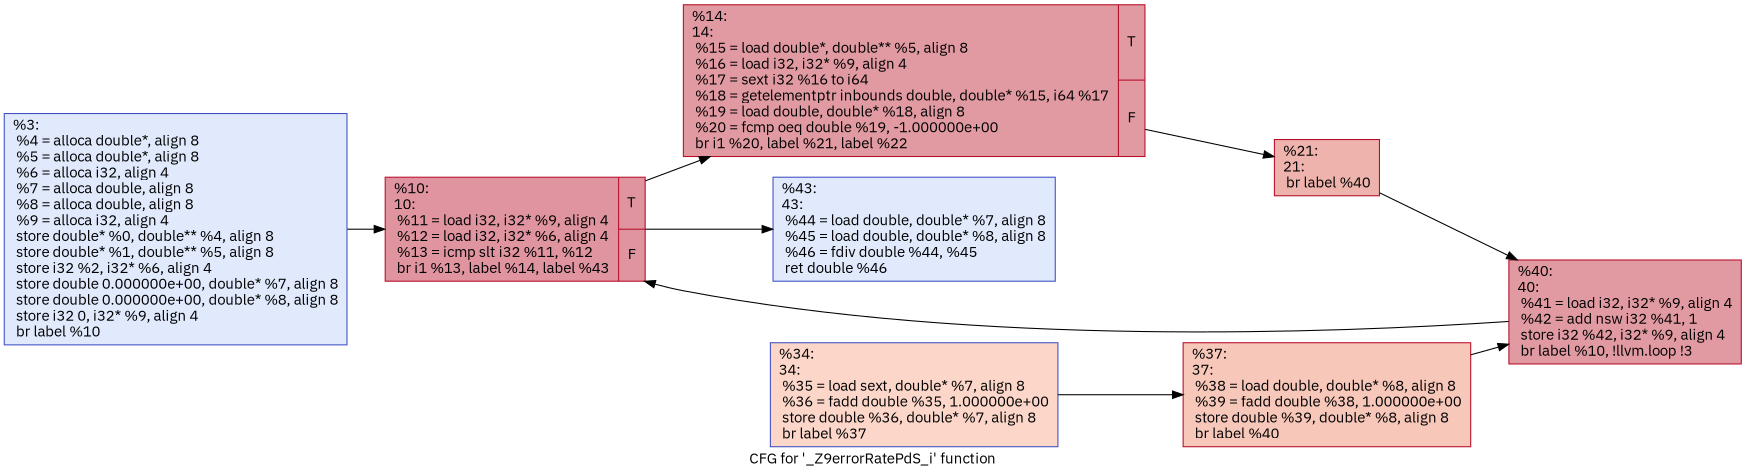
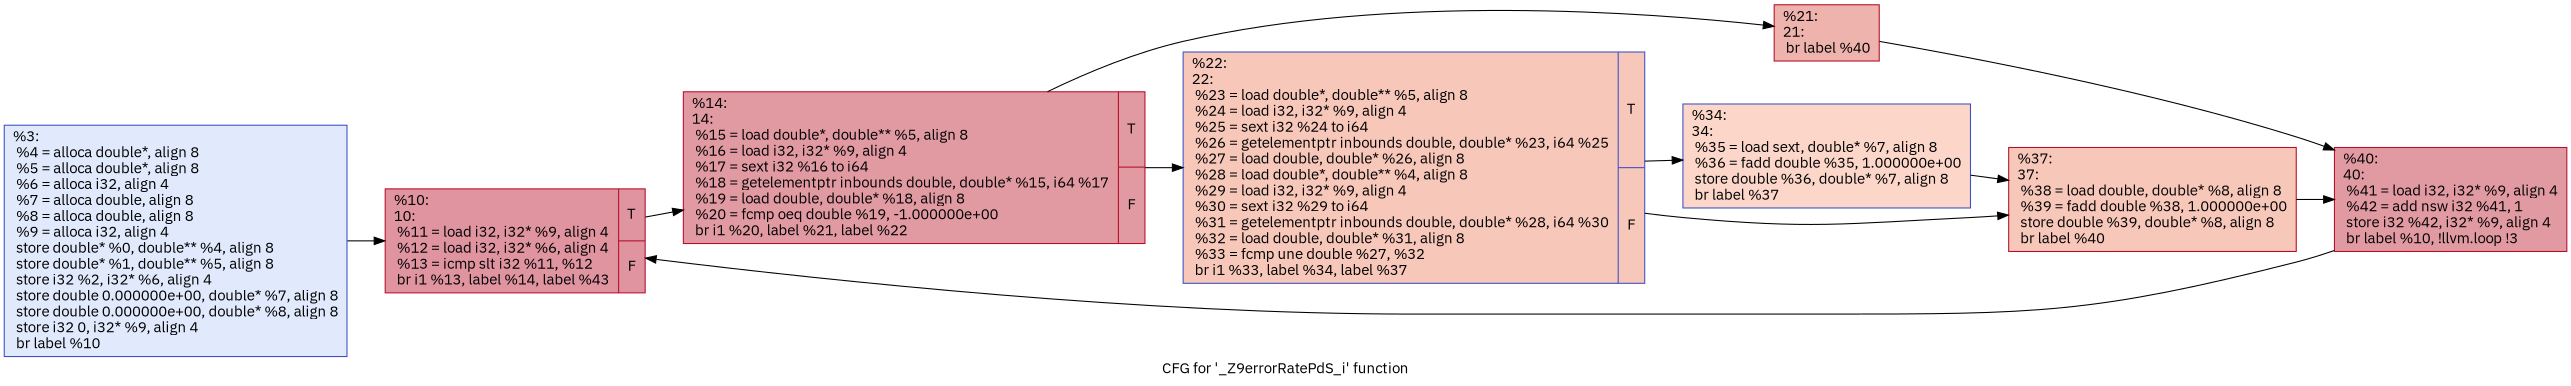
none -> (1414, 168)
(914, 229) -> none
